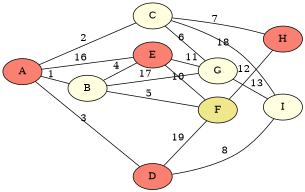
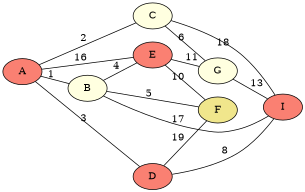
(283, 39) -> none
(153, 80) -> (185, 127)
(283, 107) -> (283, 107)
